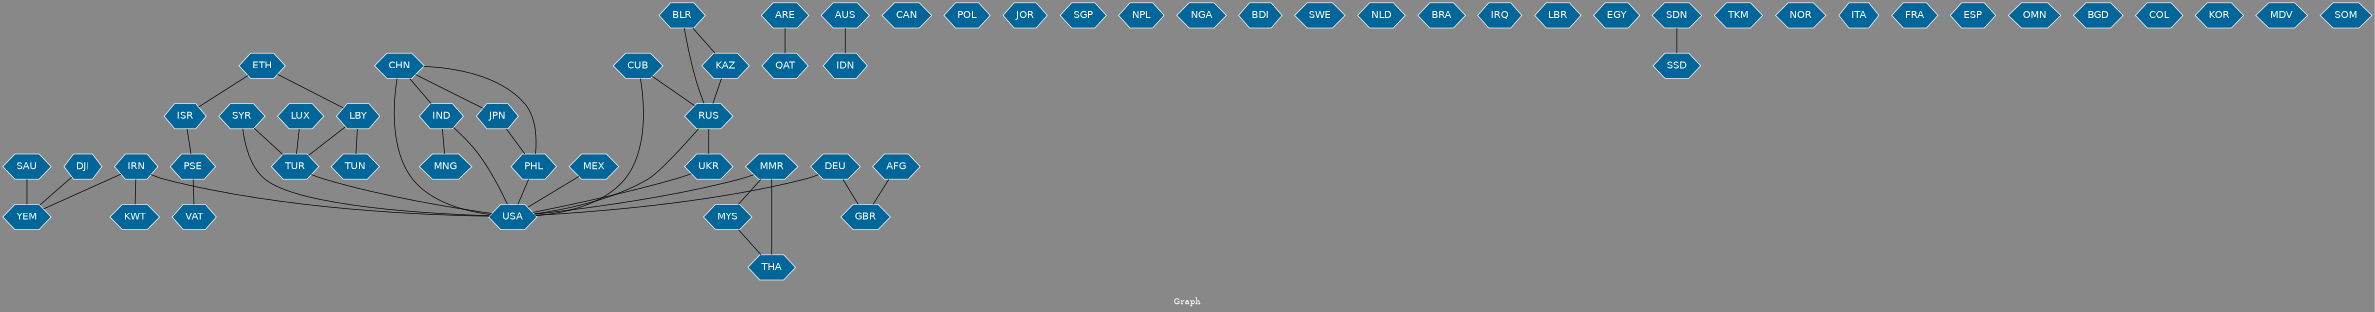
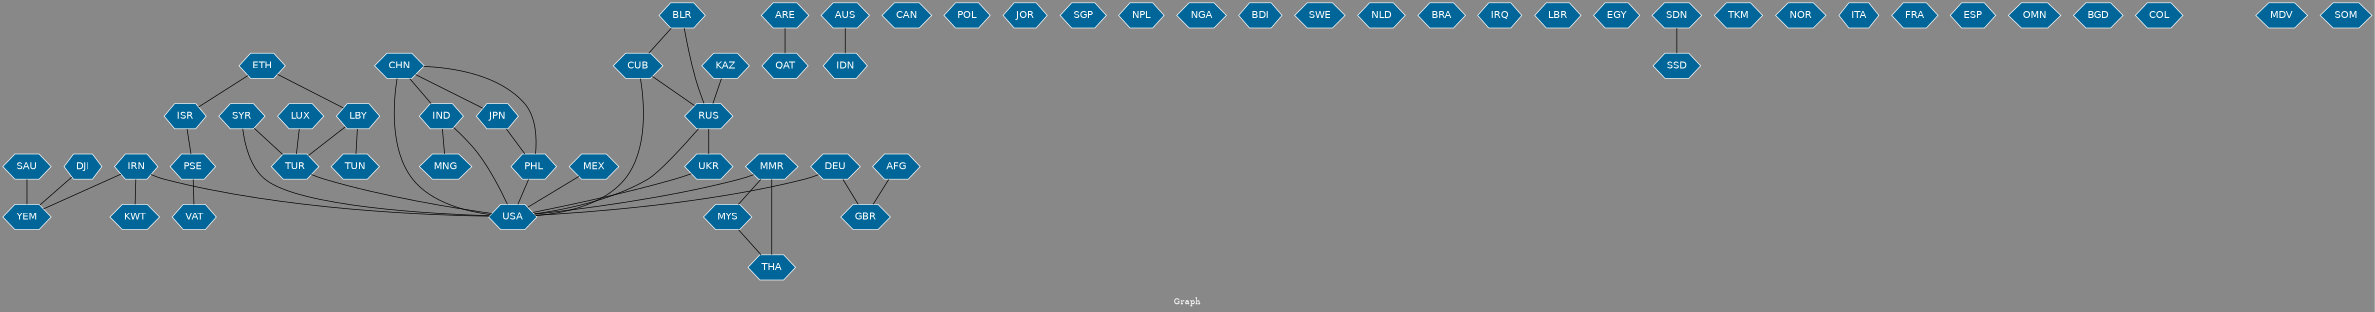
(2219, 15) -> none
(704, 41) -> (660, 41)
